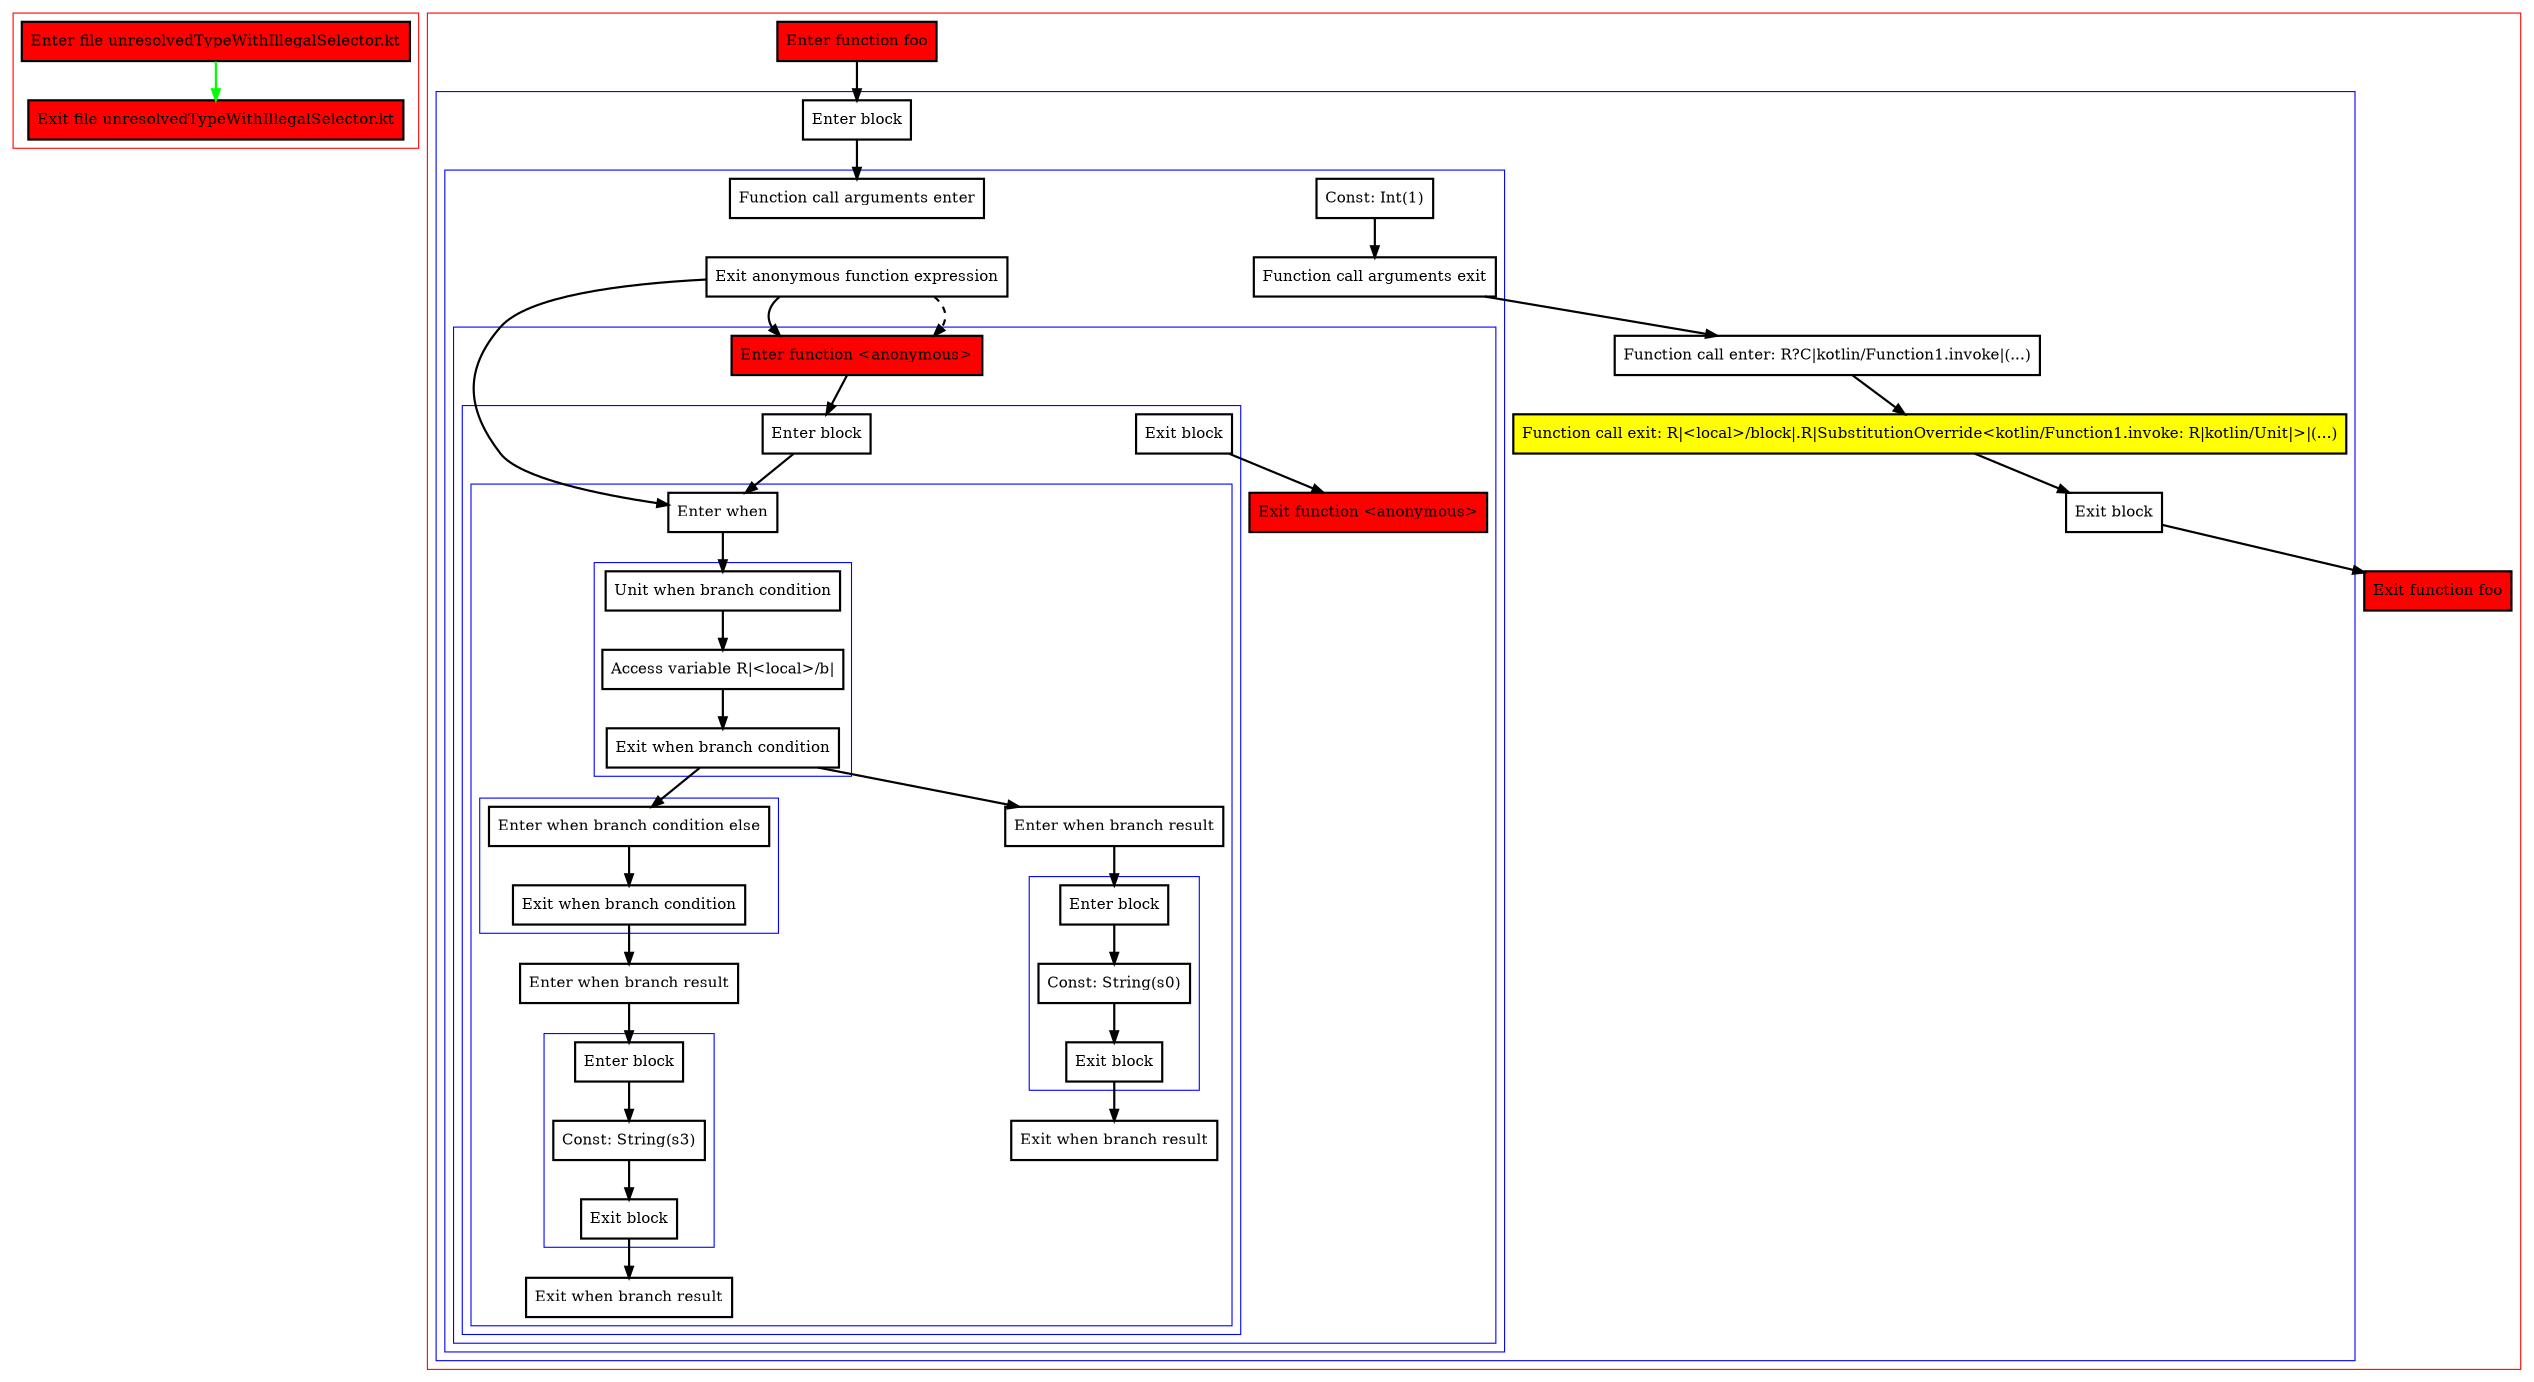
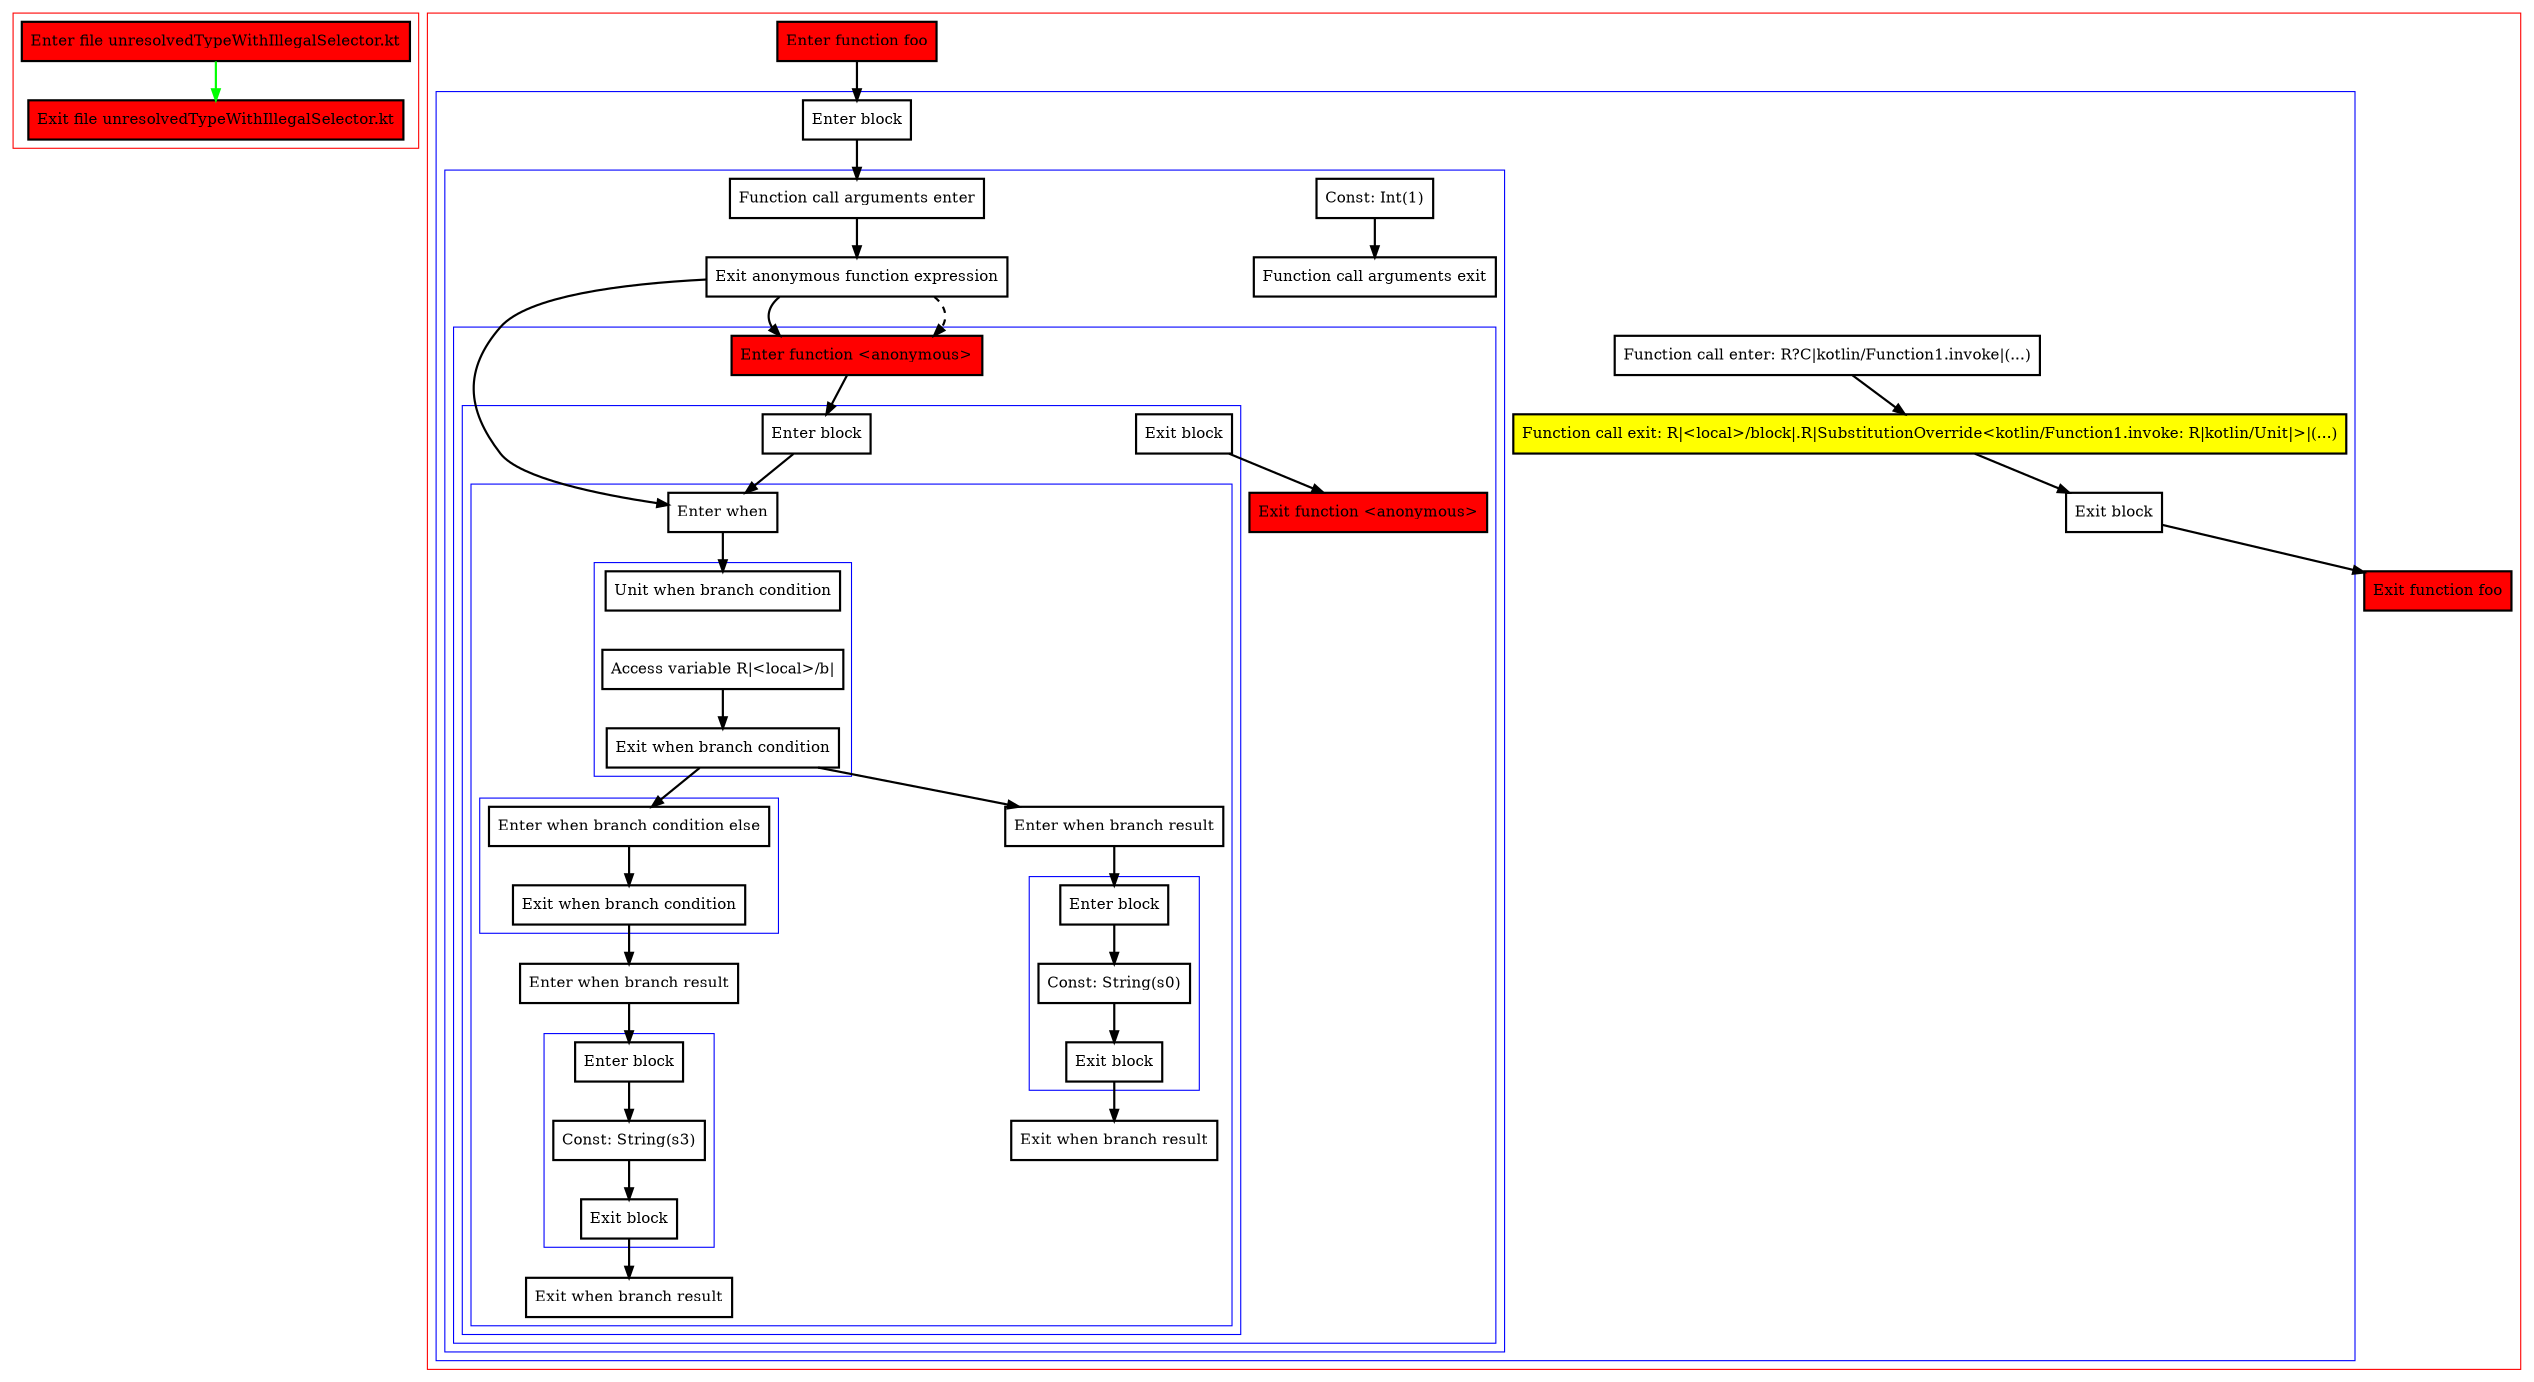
none -> (857, 232)
(1596, 315) -> none
(723, 625) -> none
